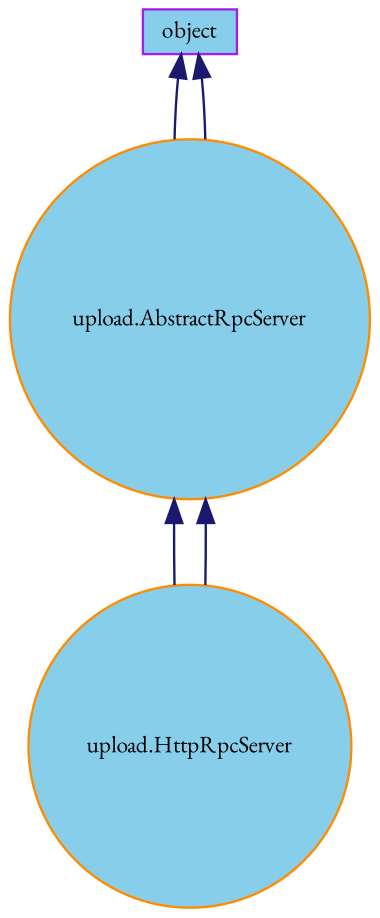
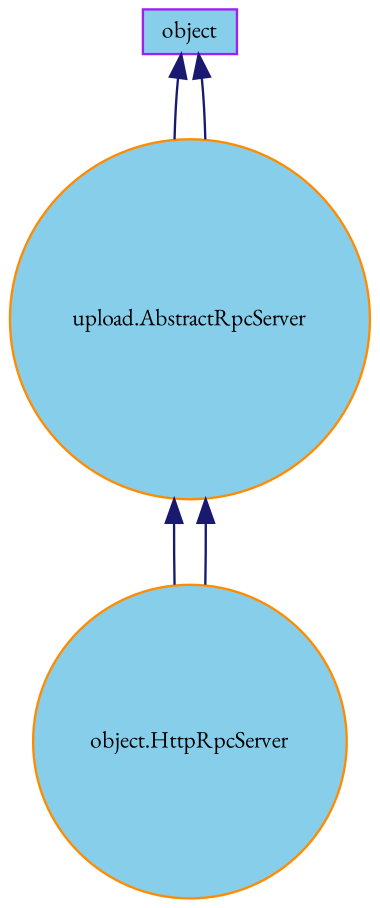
(190, 746) -> (190, 742)
